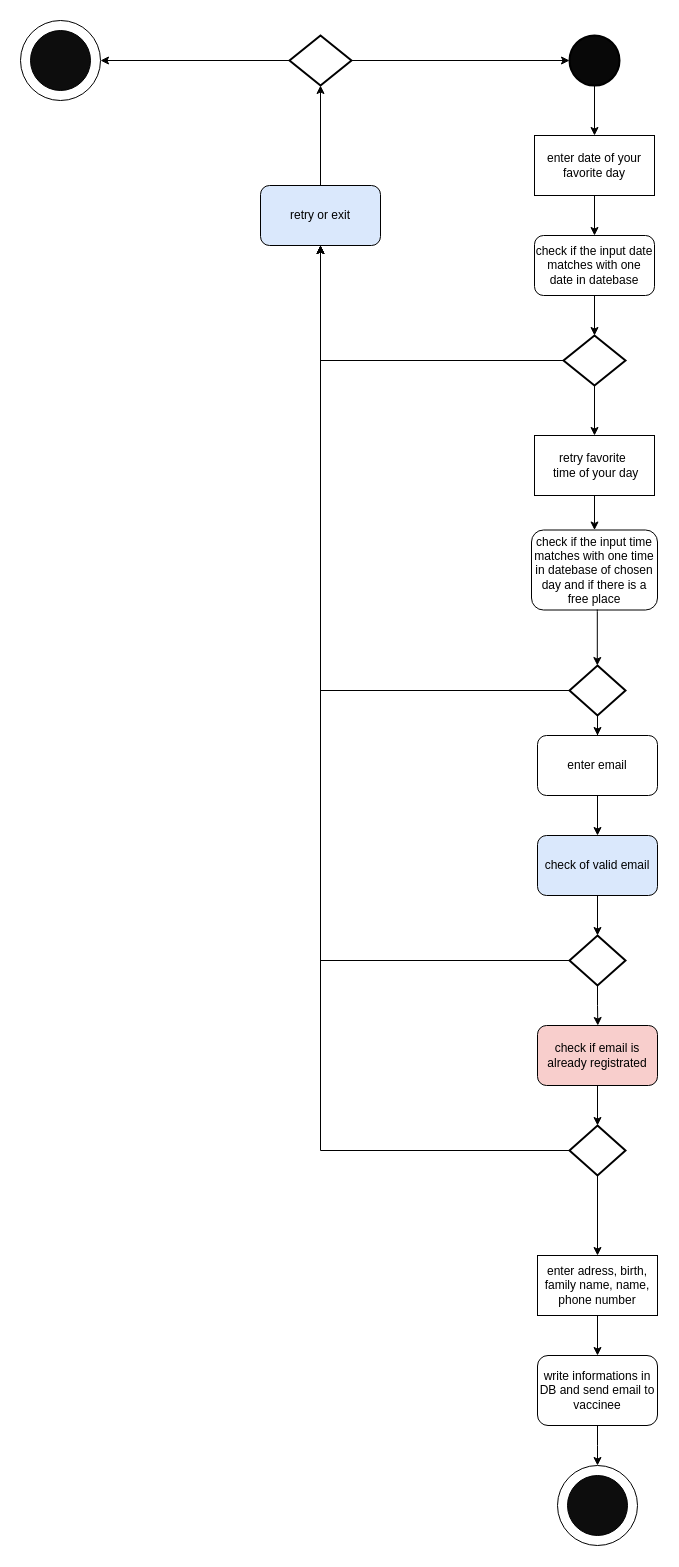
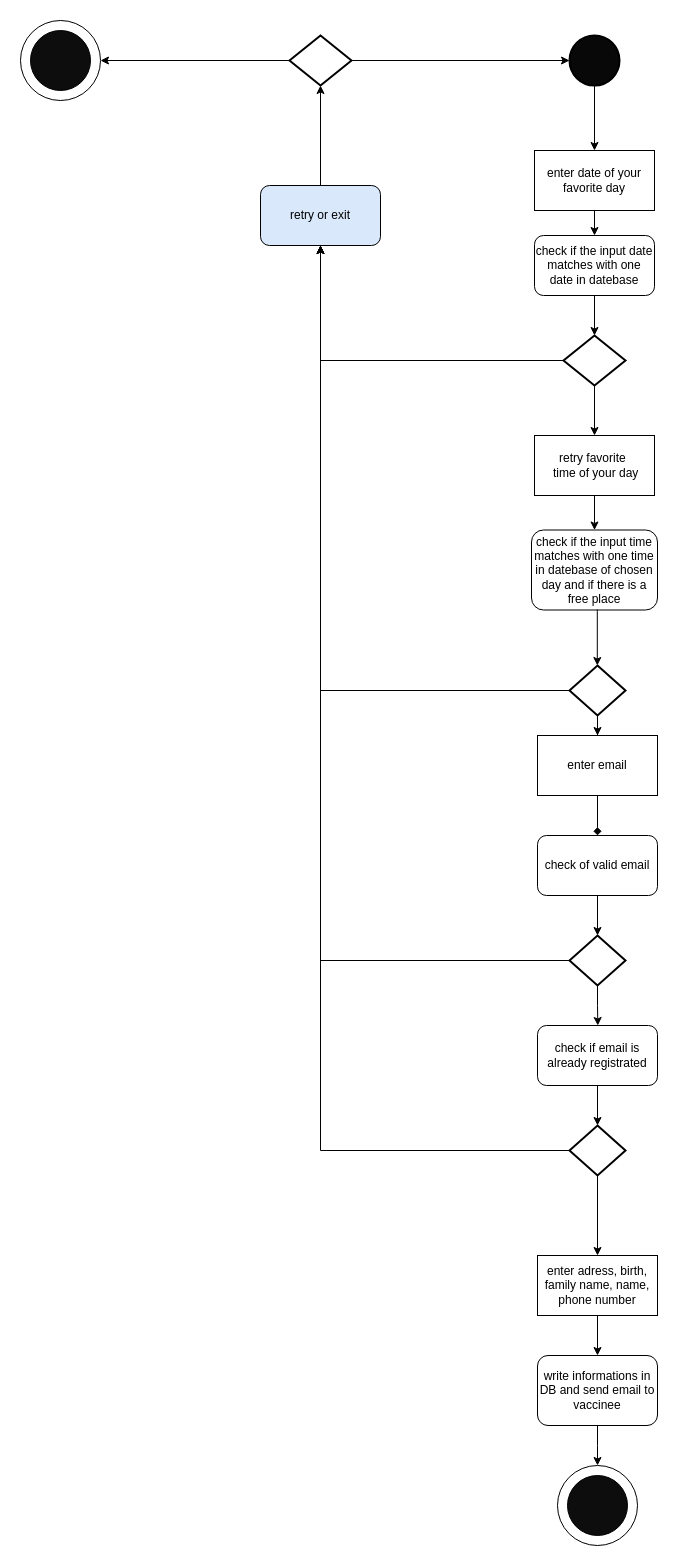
(595, 166) -> (595, 181)
(598, 766) -> (598, 766)
(598, 827) -> (598, 826)
(598, 866) -> (598, 866)
(598, 1056) -> (598, 1056)
